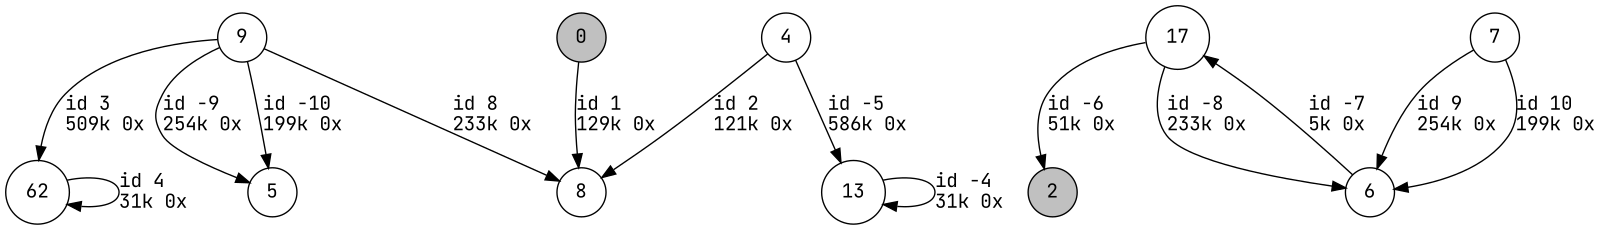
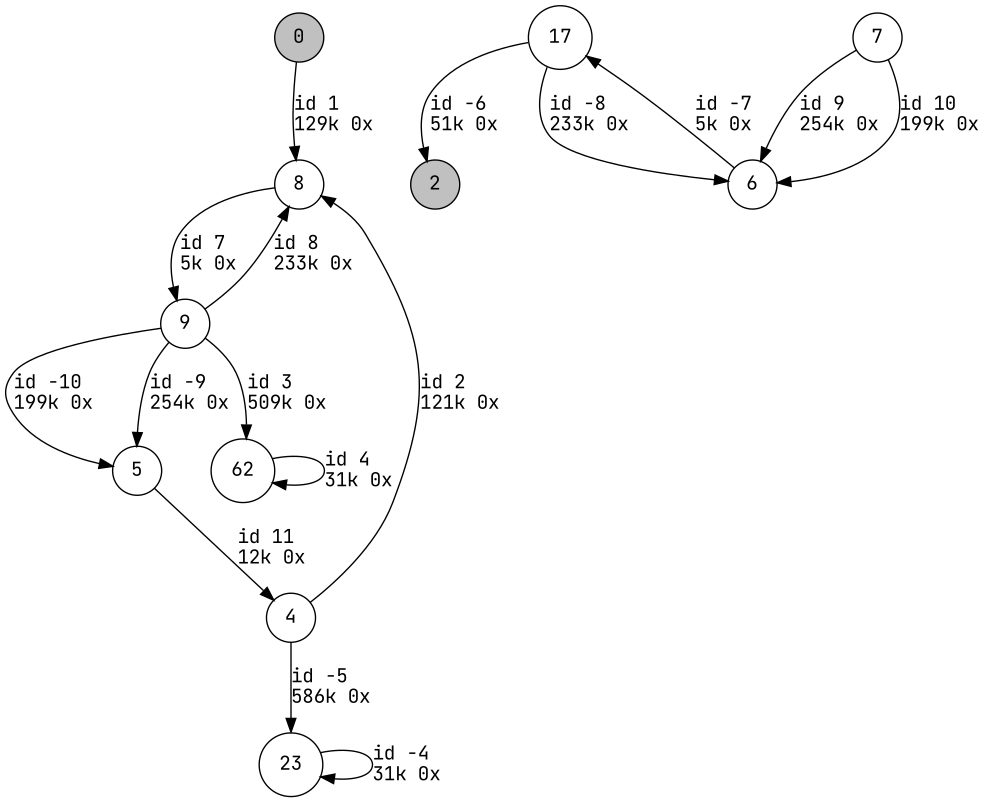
(853, 192) -> (291, 765)
none -> (198, 215)
none -> (209, 539)
